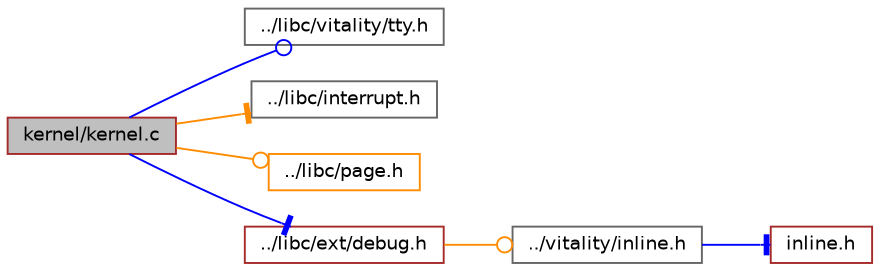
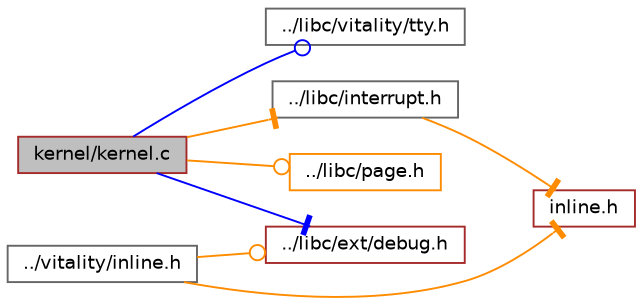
none -> (487, 147)
(470, 245) -> (223, 255)
(731, 245) -> (375, 295)
